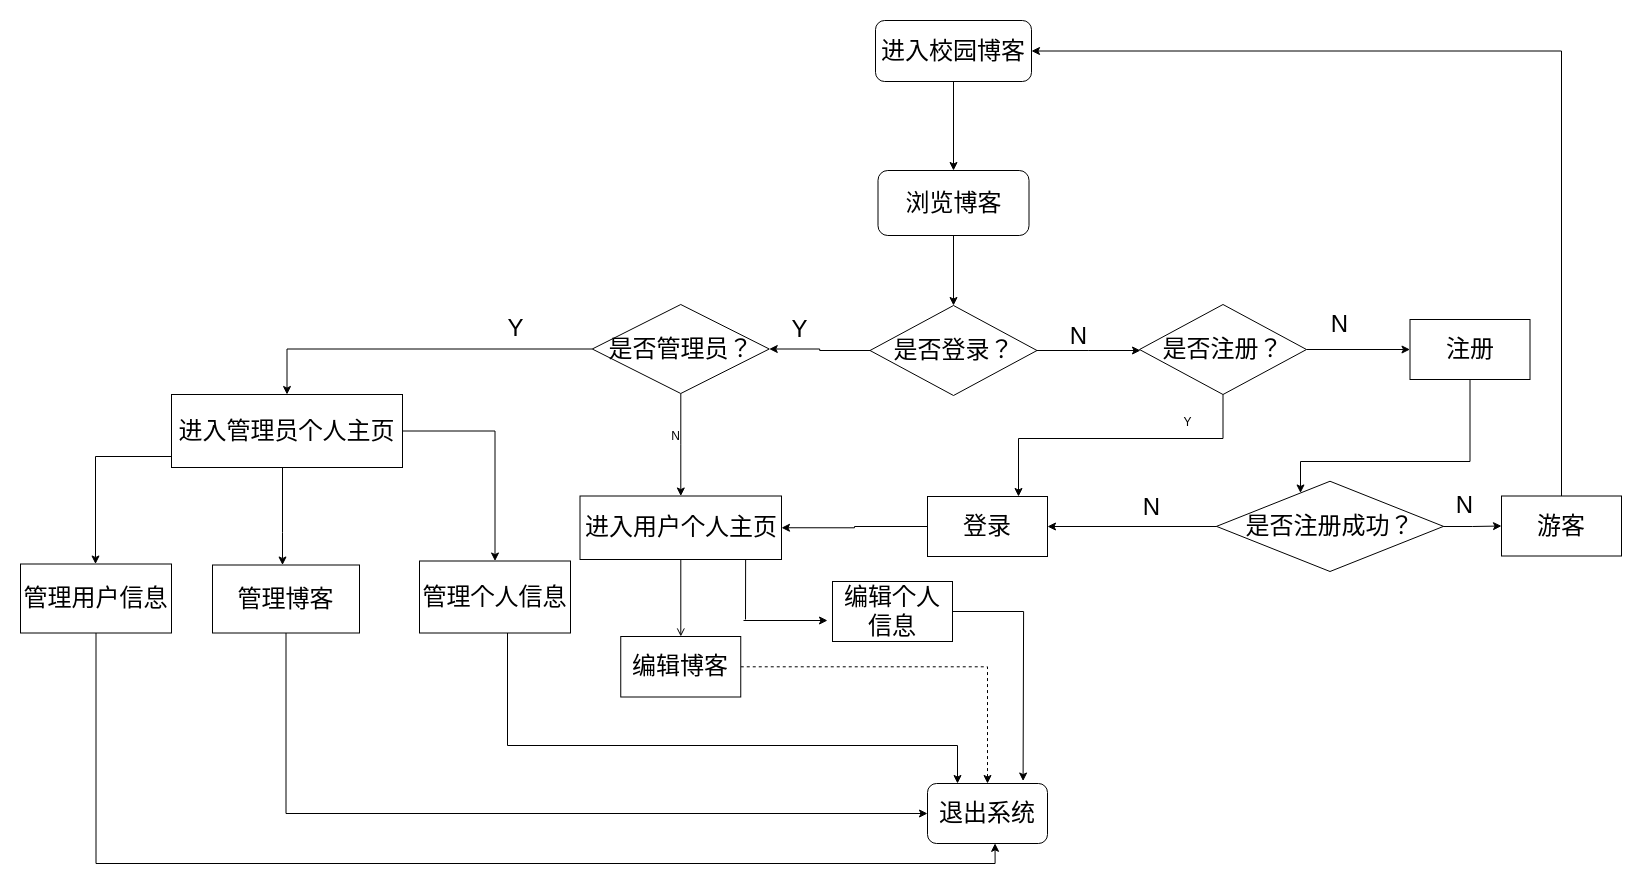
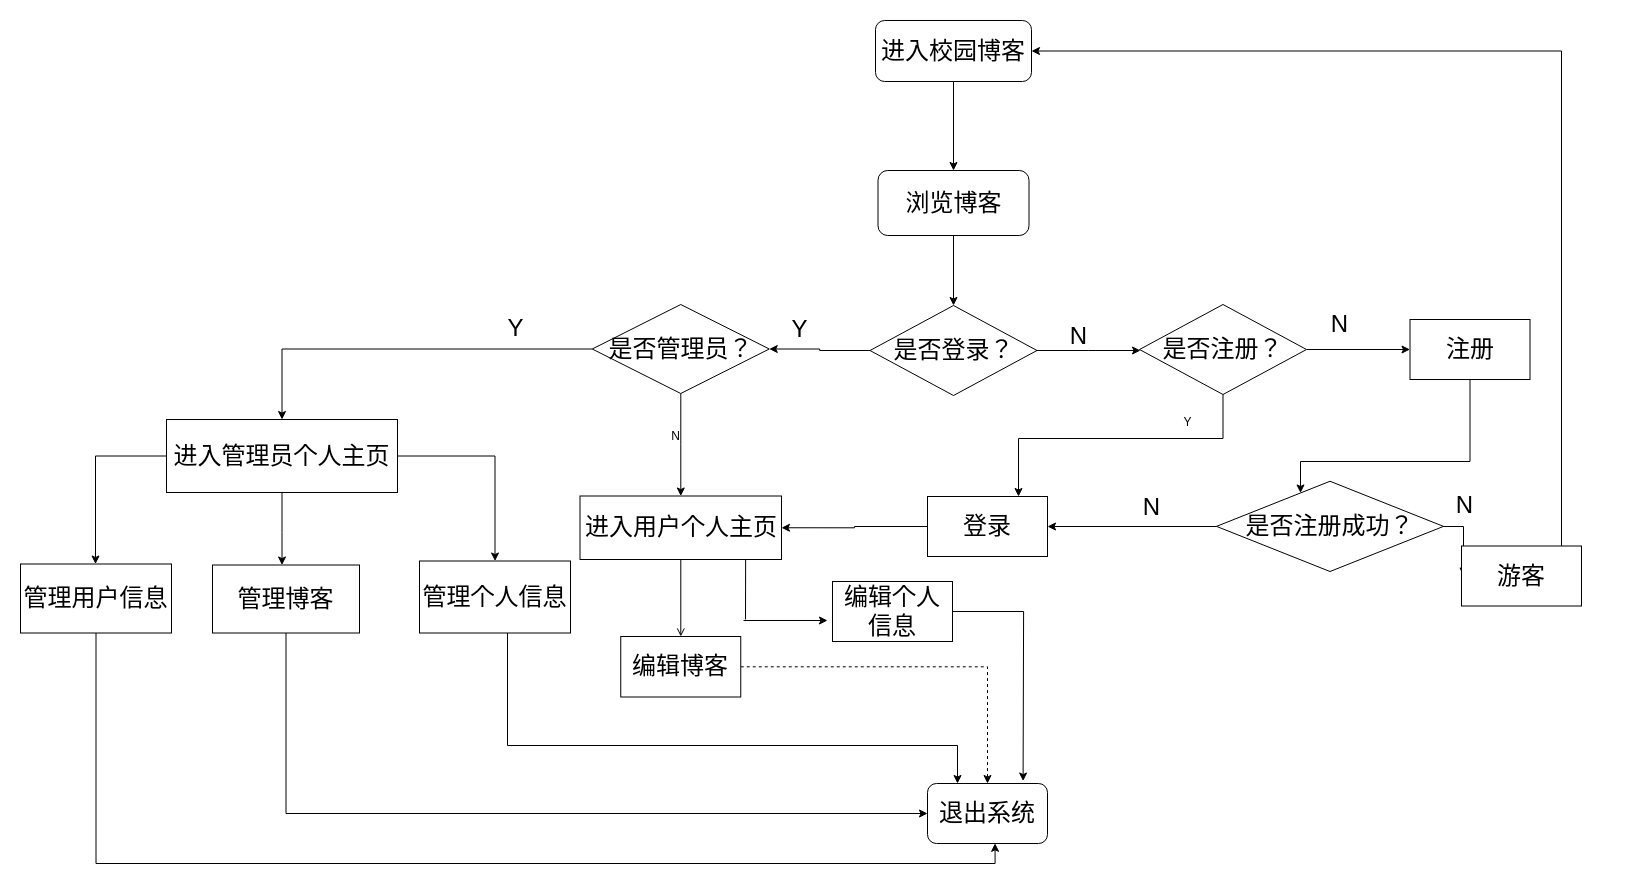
(287, 431) -> (282, 456)
(1562, 526) -> (1522, 576)
